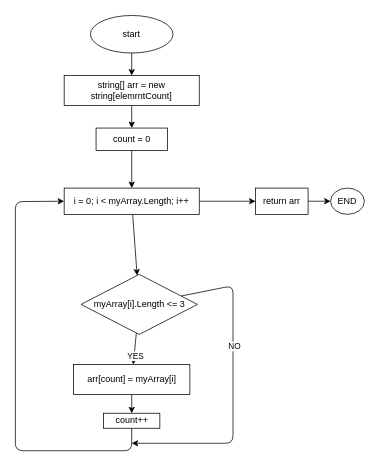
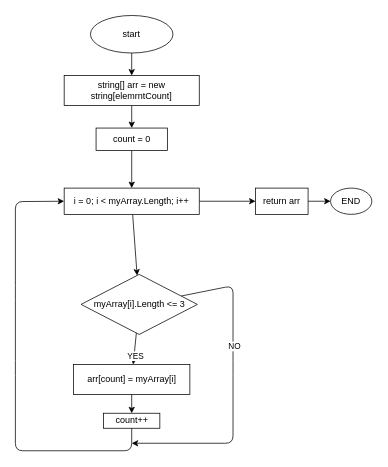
(347, 201) -> (351, 201)
